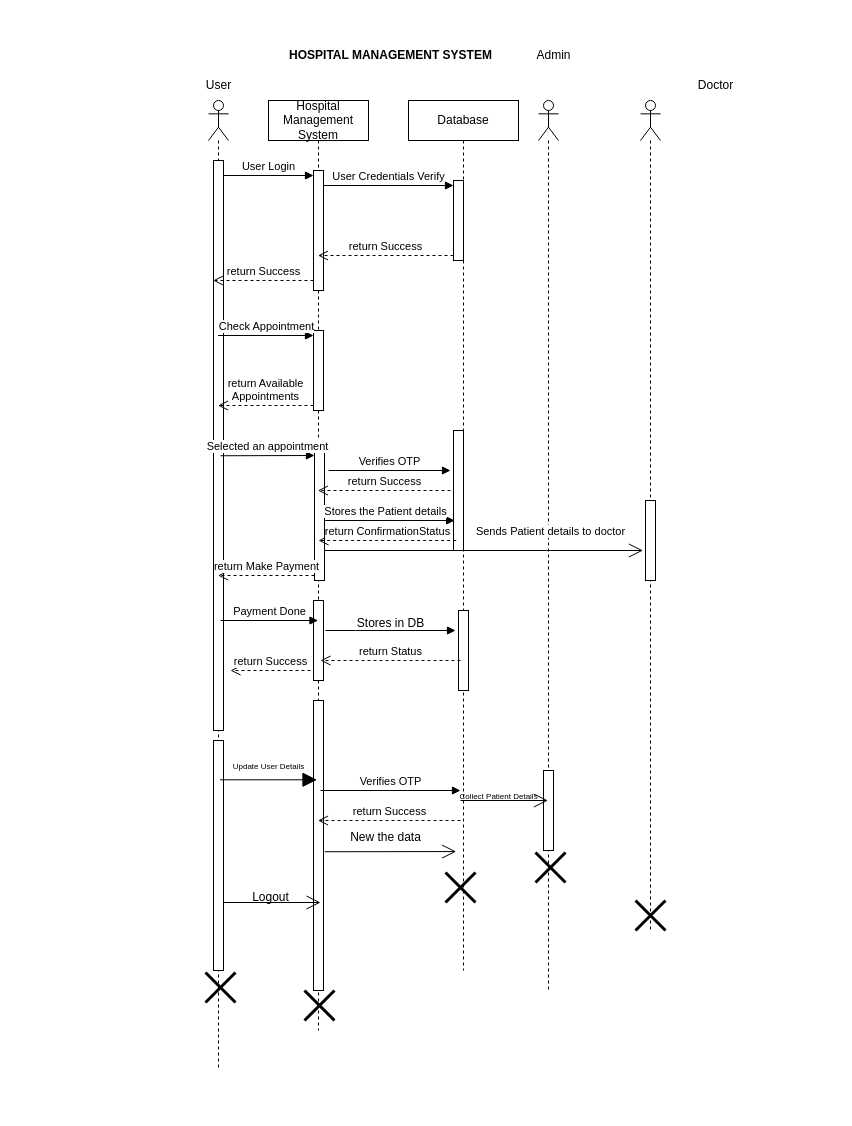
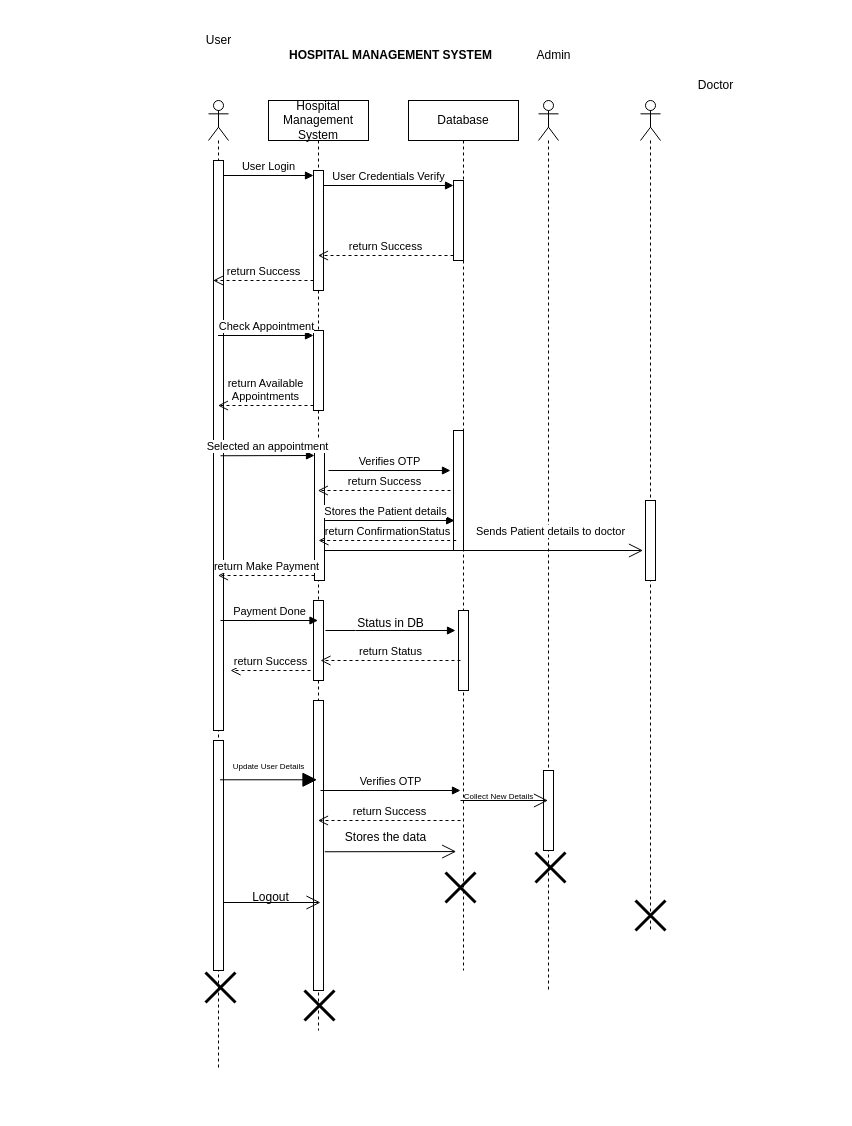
(219, 86) -> (219, 41)
(391, 624) -> (391, 624)
(499, 796) -> (499, 796)
(386, 838) -> (386, 838)
